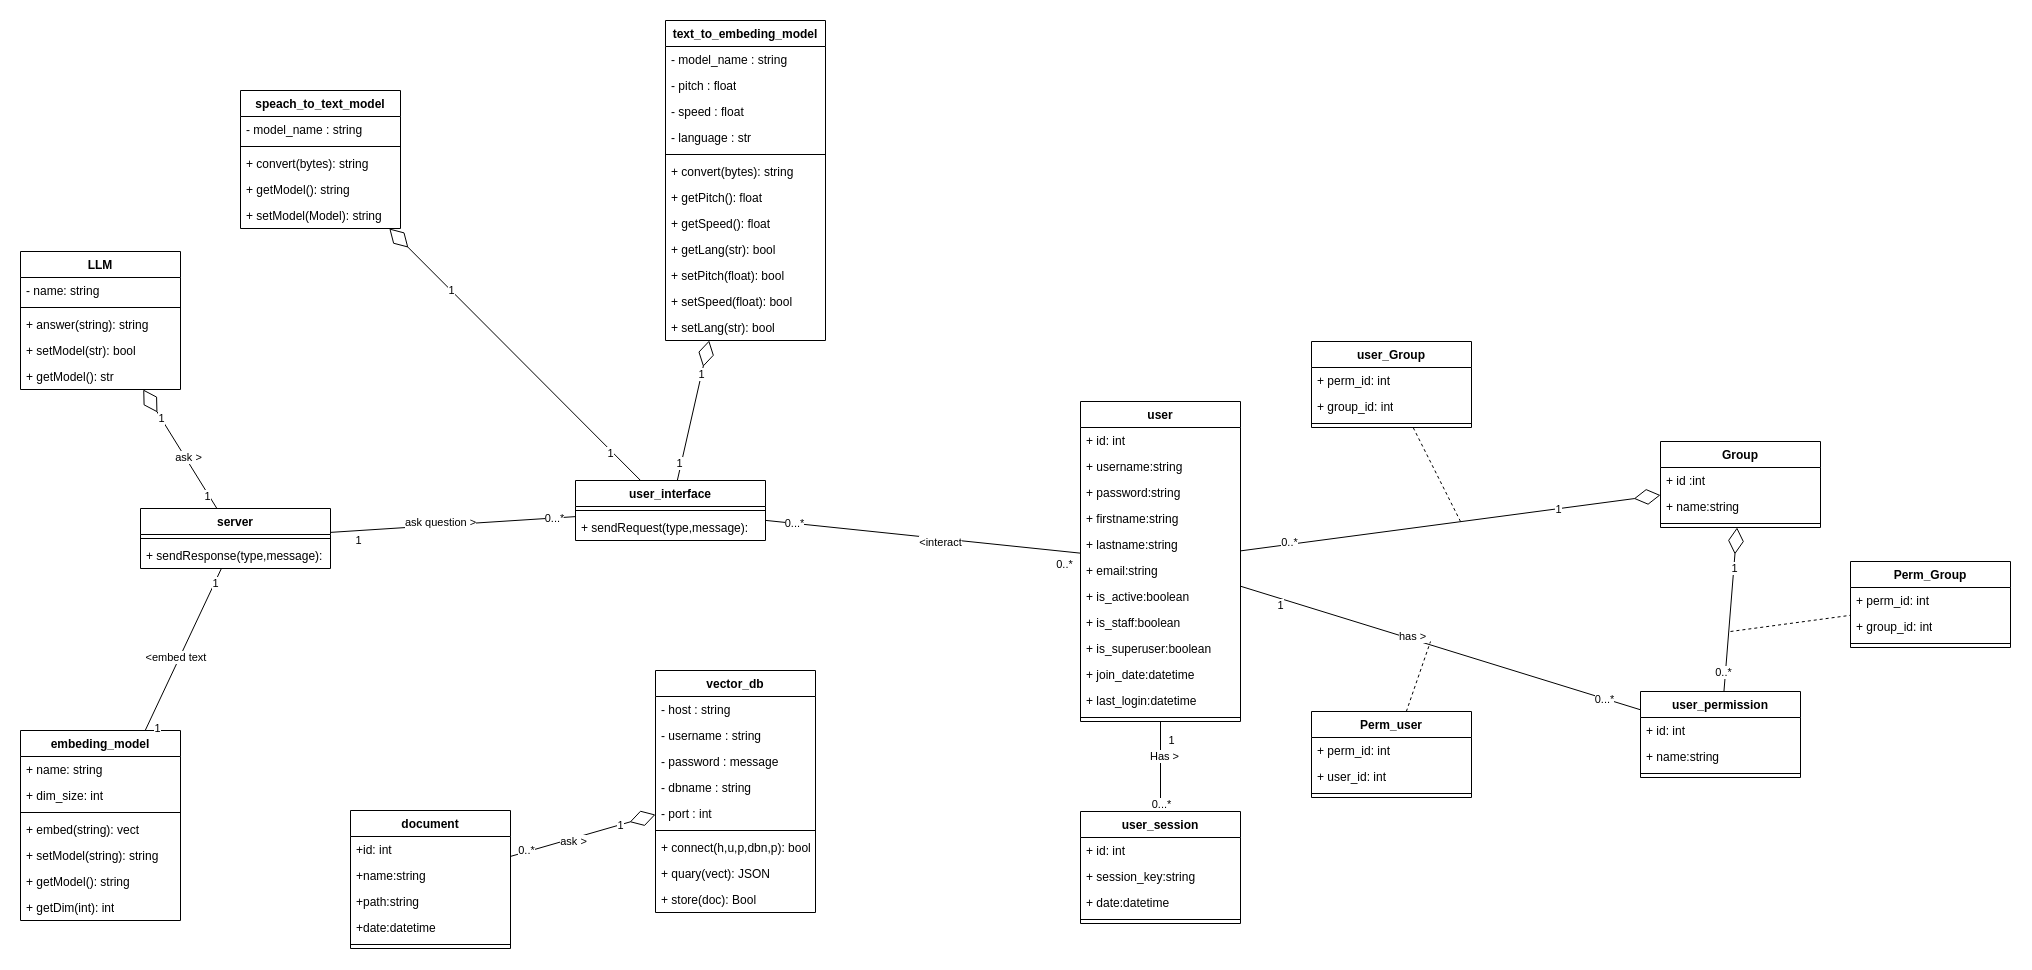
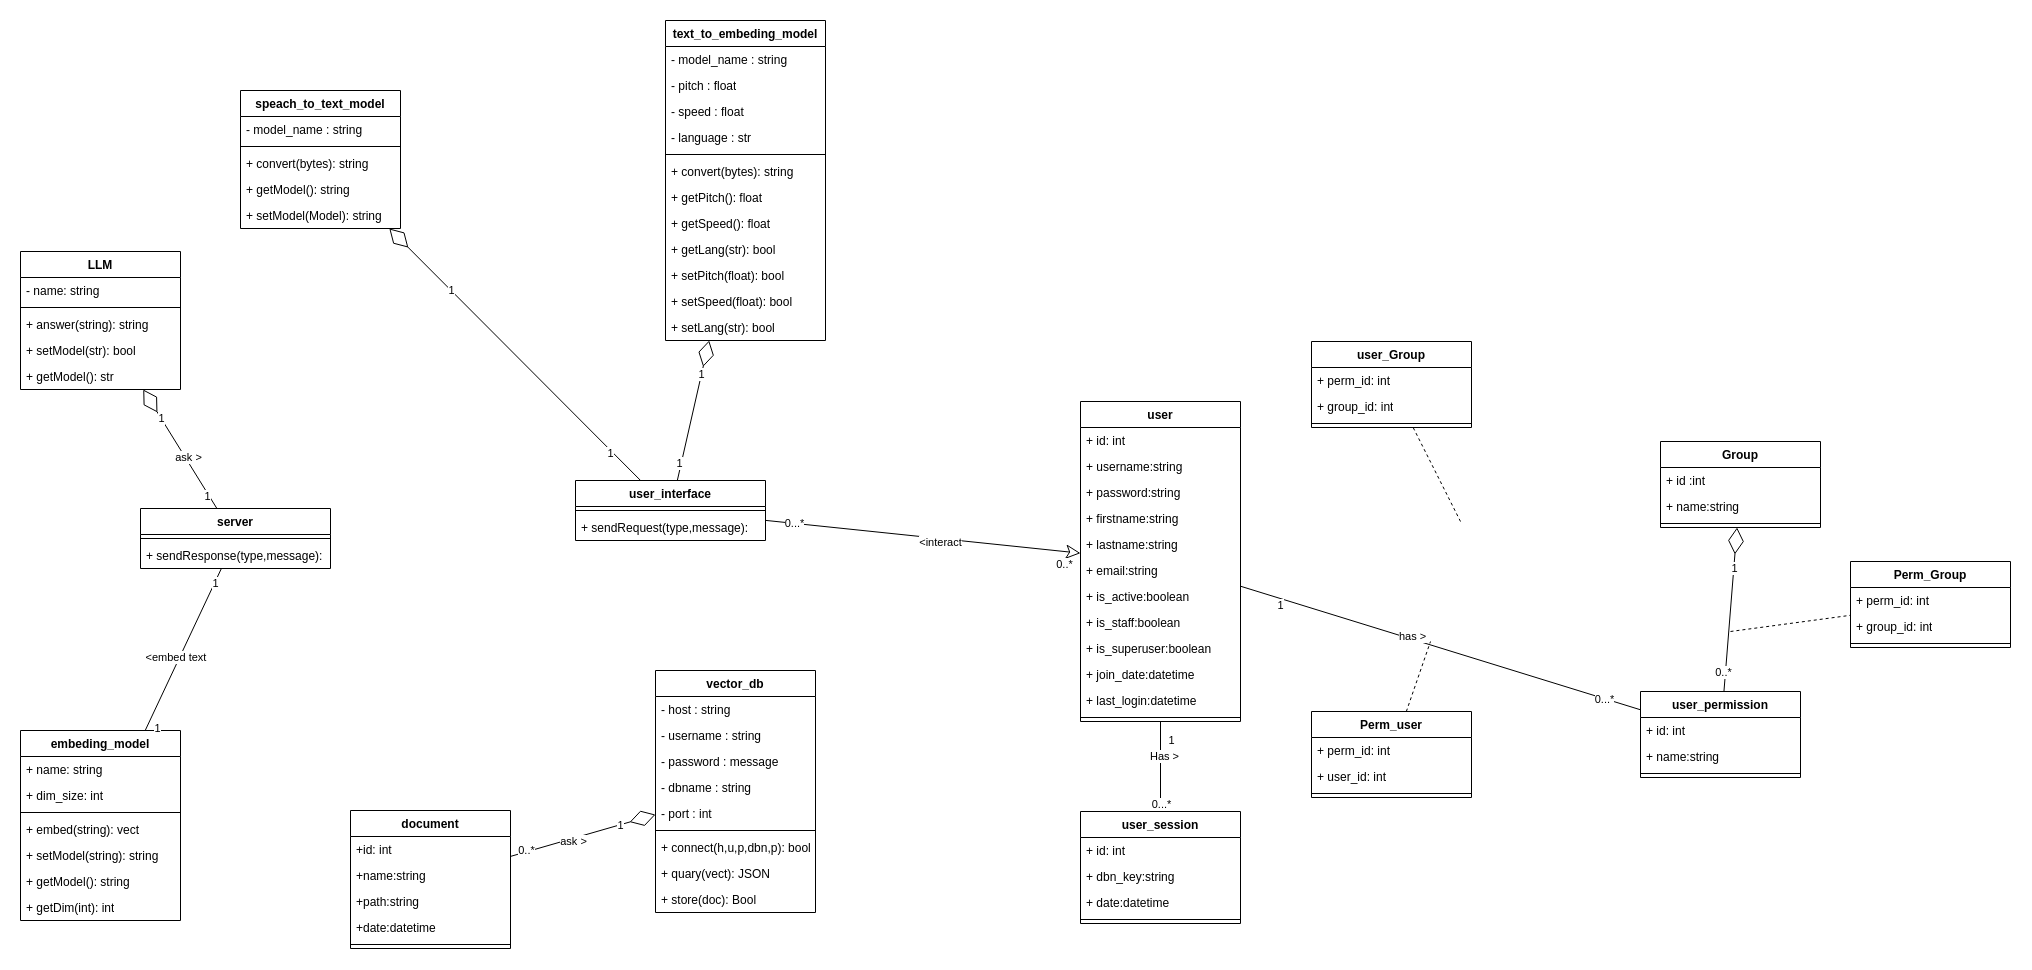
(441, 525) -> none
(1438, 525) -> none
(1072, 552) -> (1068, 552)
(1147, 878) -> (1136, 878)
